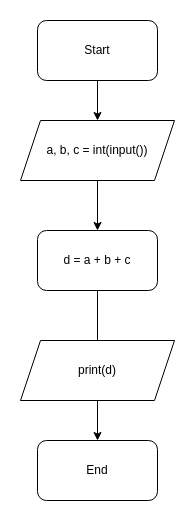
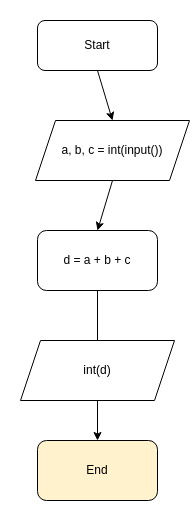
(98, 51) -> (98, 46)
(98, 151) -> (113, 151)
(98, 371) -> (98, 371)
(98, 471) -> (98, 471)
